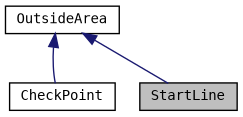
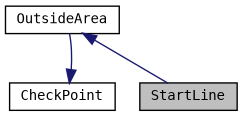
(53, 65) -> (71, 52)
